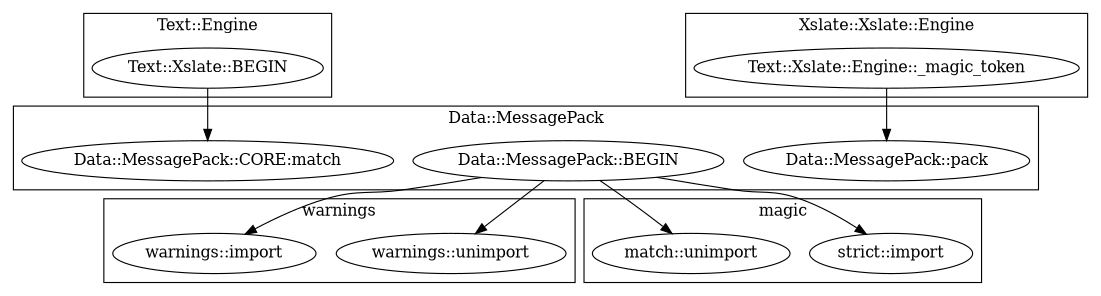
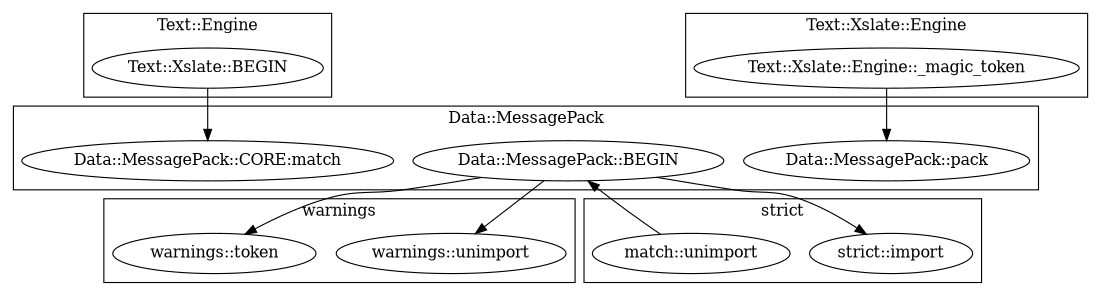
(887, 26) -> (887, 26)
(636, 206) -> (628, 212)
(783, 212) -> (783, 212)
(214, 253) -> (214, 253)
